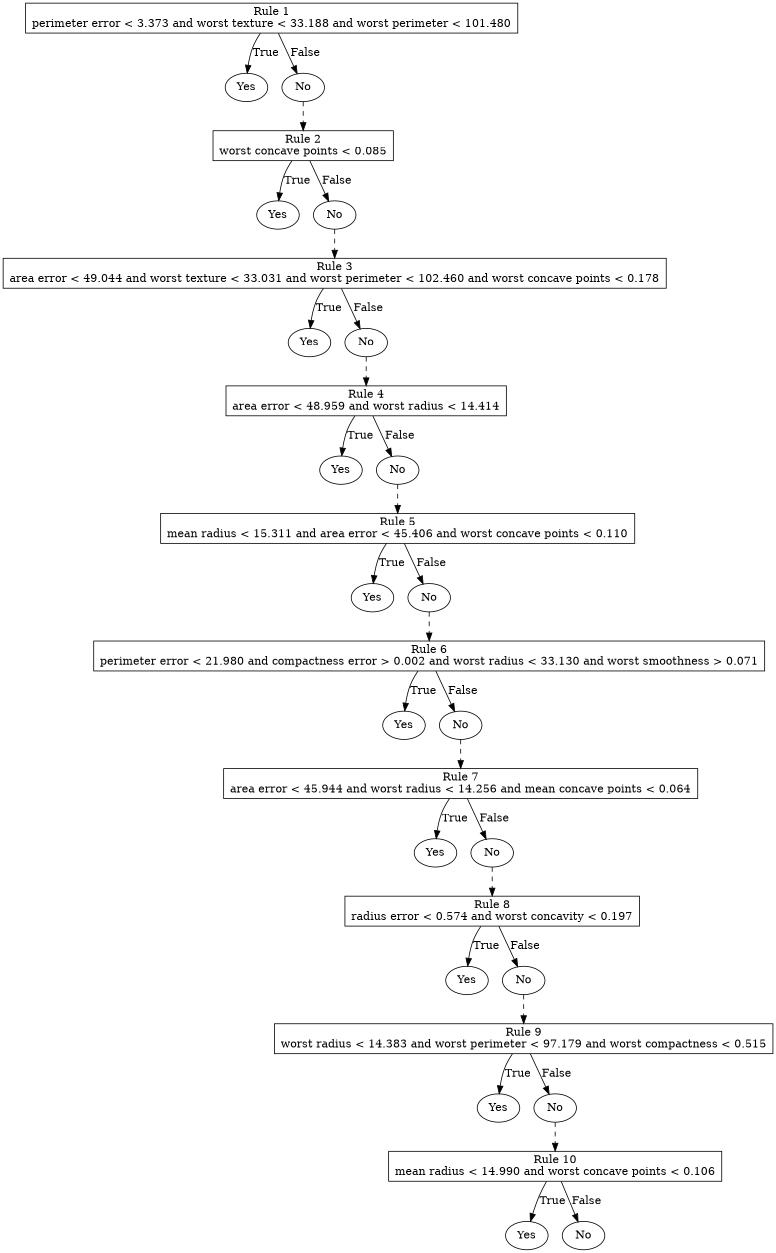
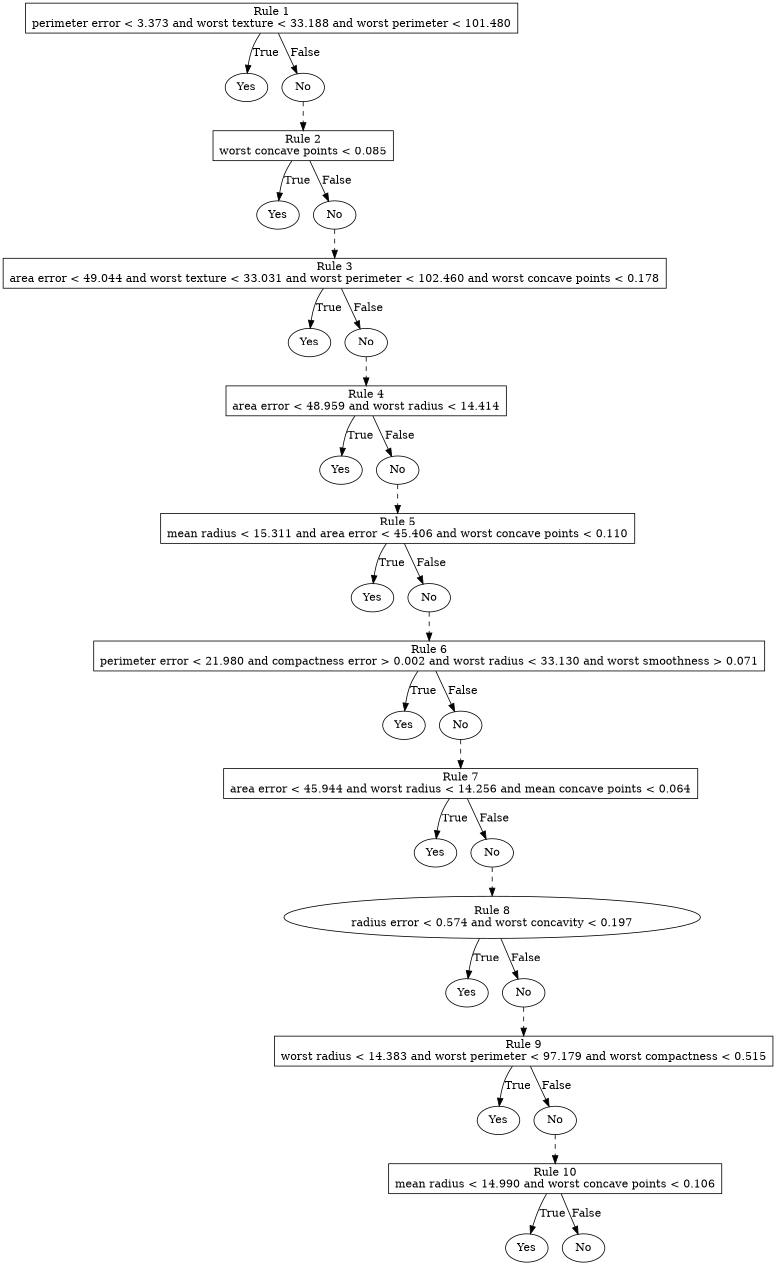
(492, 911) -> (492, 917)
